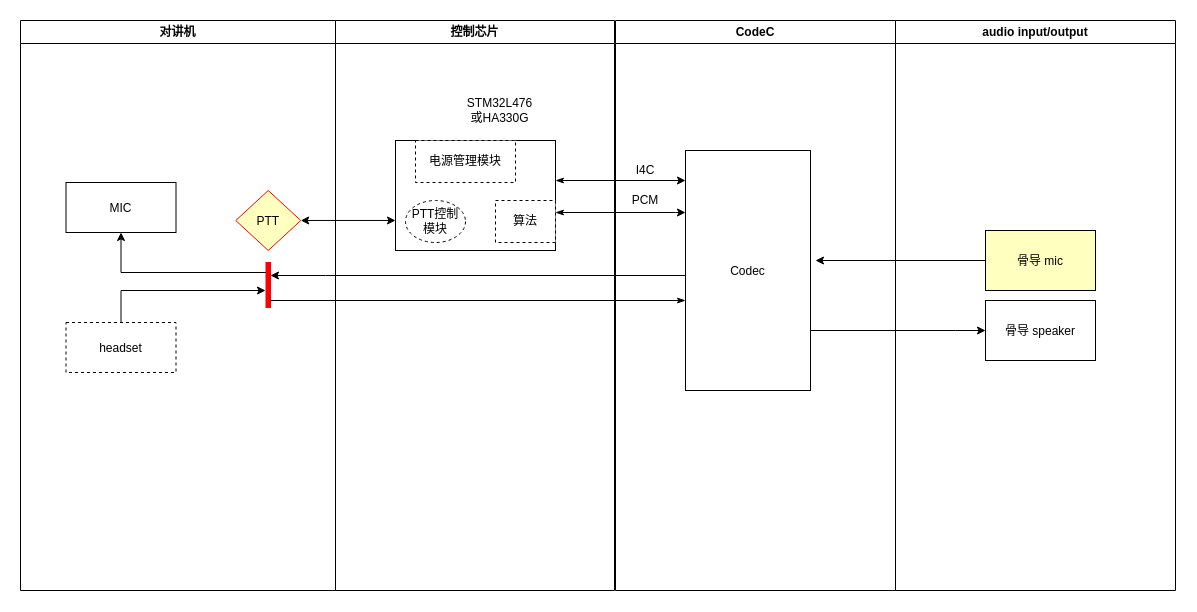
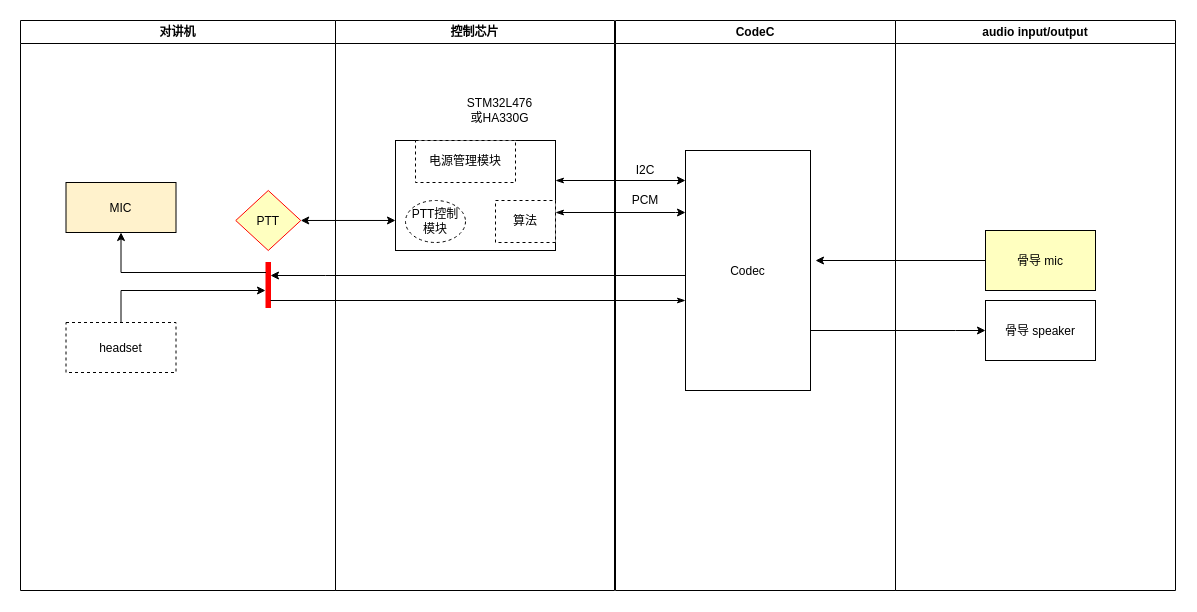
(646, 171) -> (646, 171)
(121, 208) -> (121, 208)
